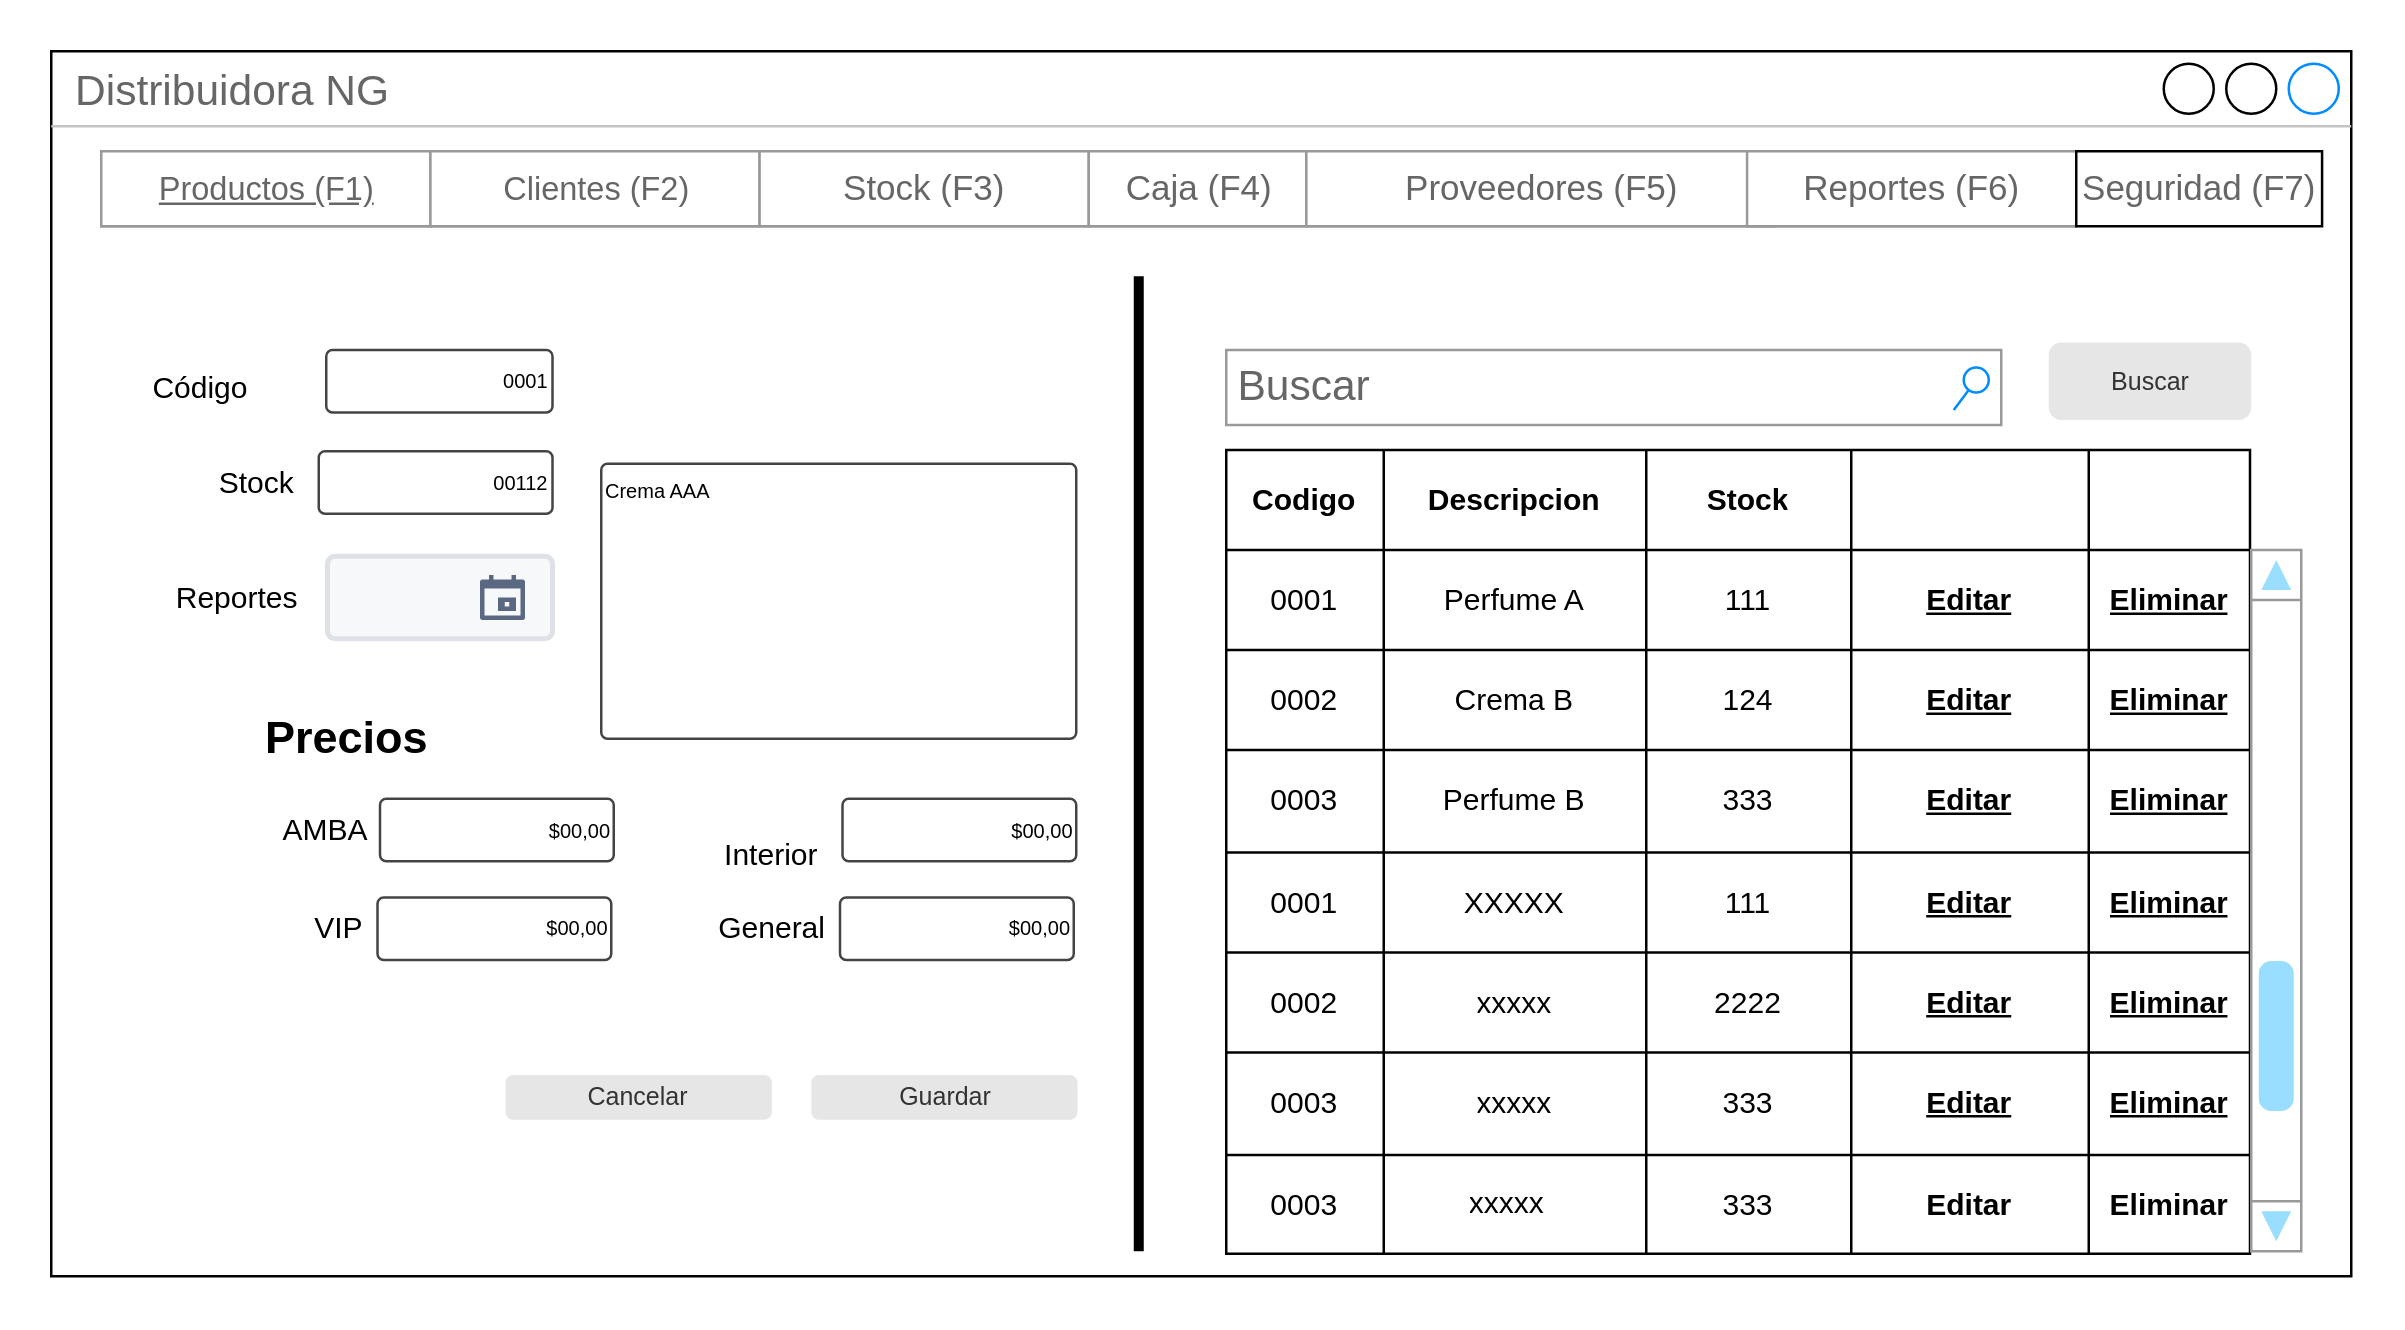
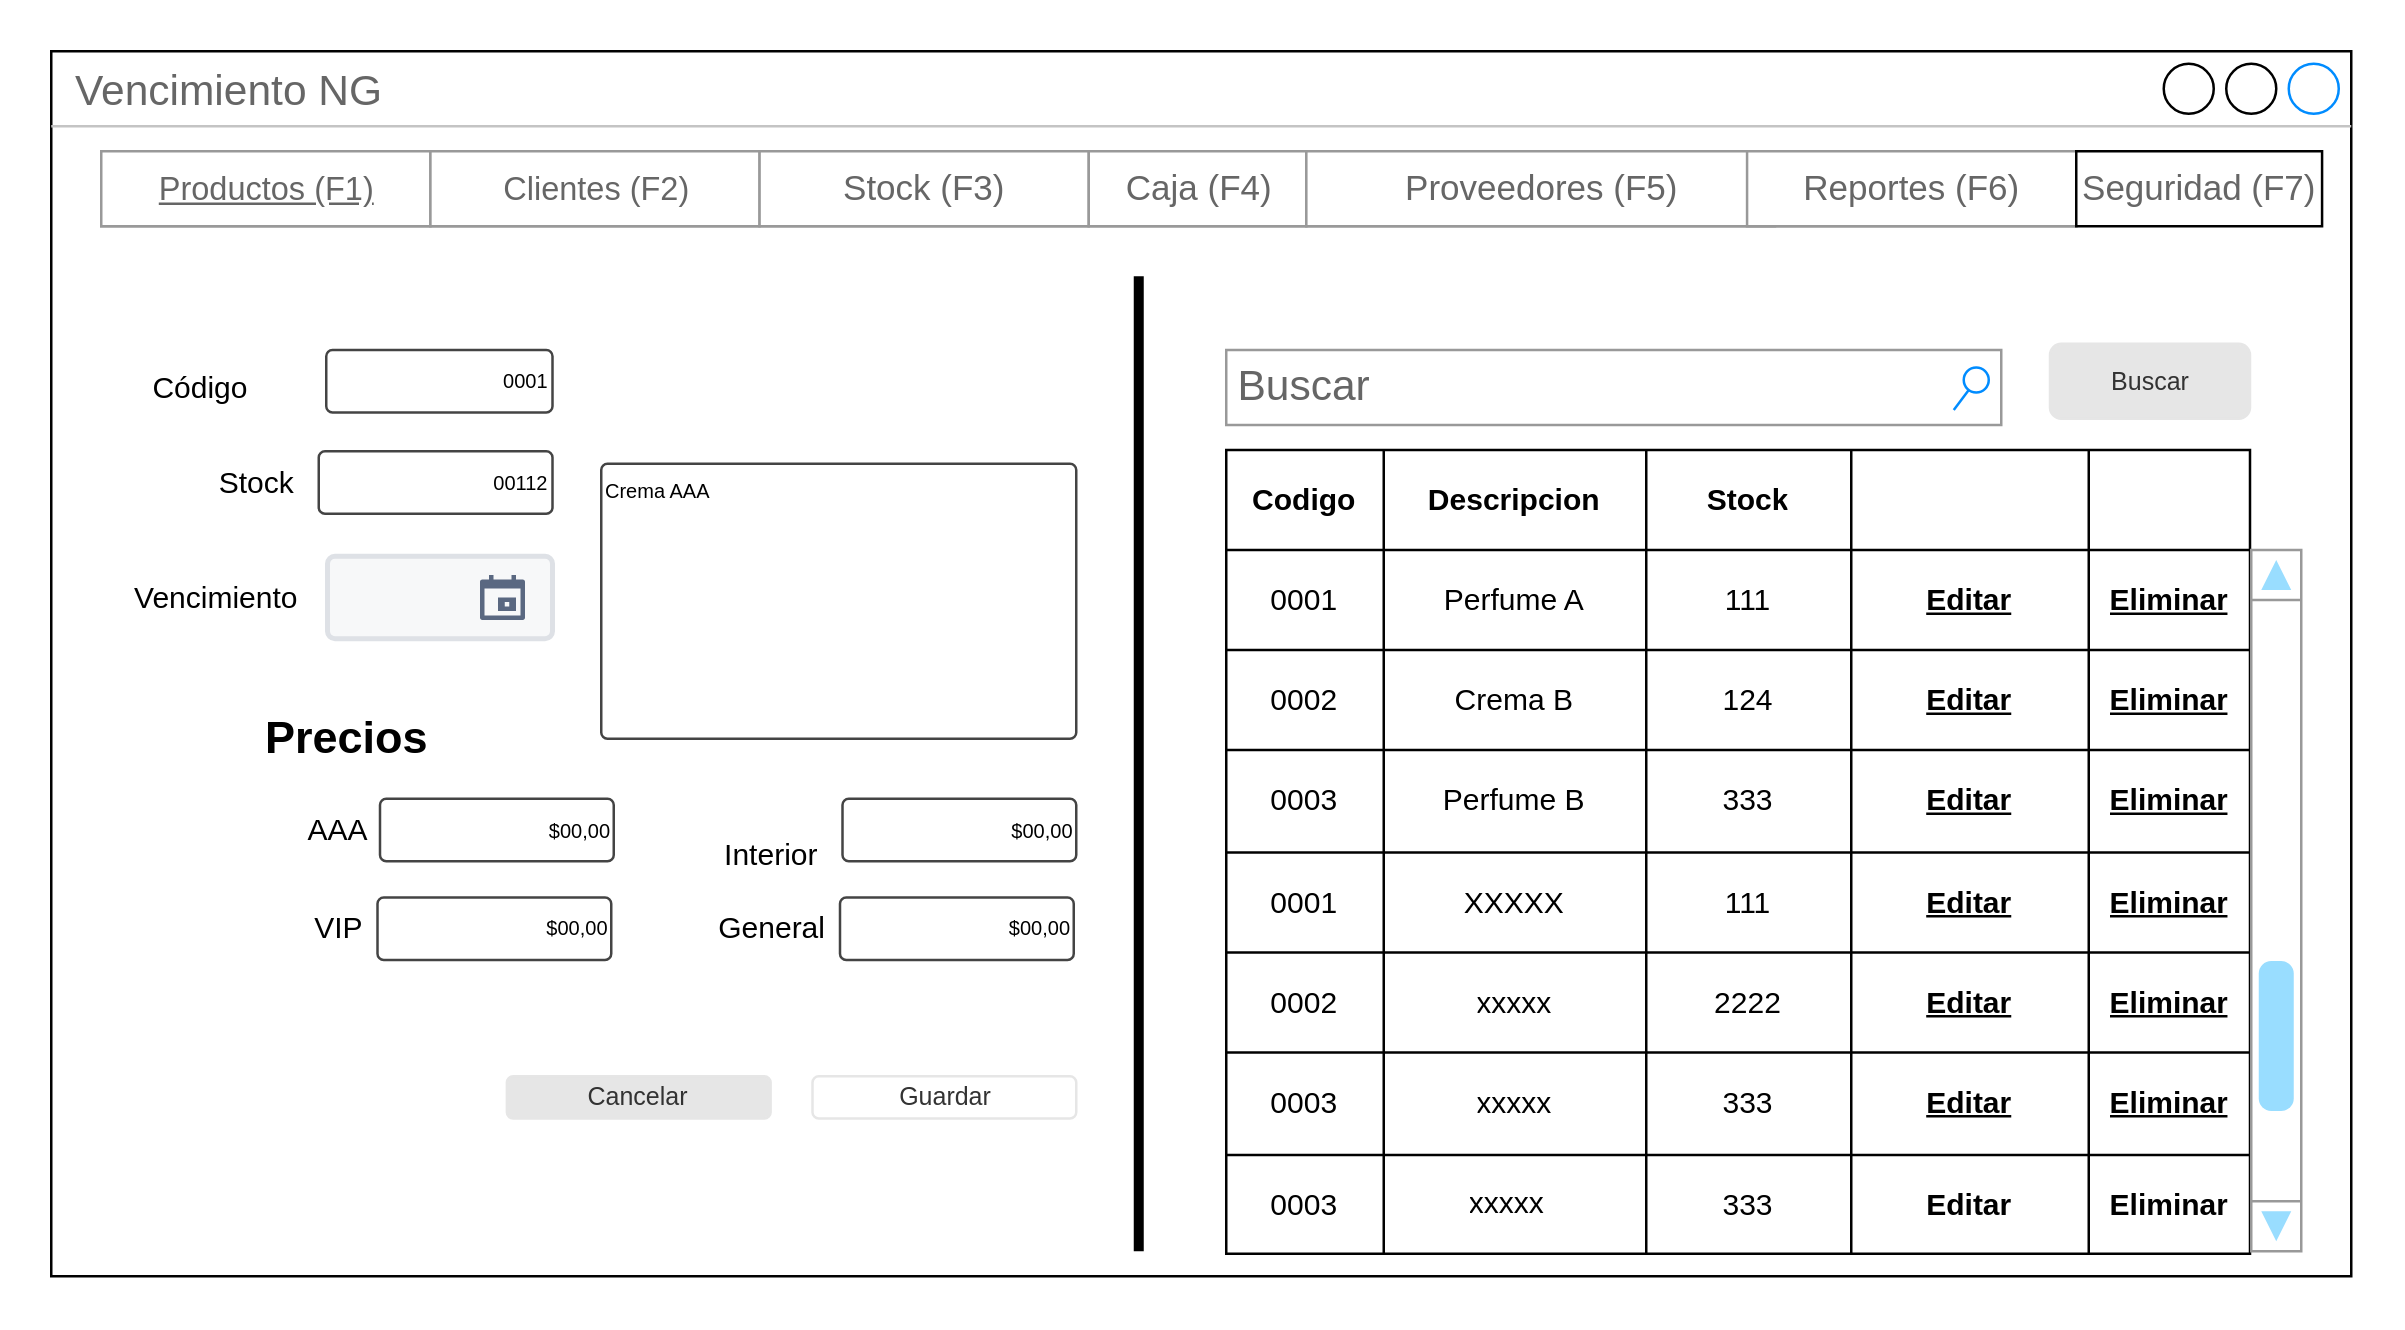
(245, 94) -> (226, 94)
(232, 599) -> (214, 599)
(335, 831) -> (344, 831)
(944, 1097) -> (944, 1097)
